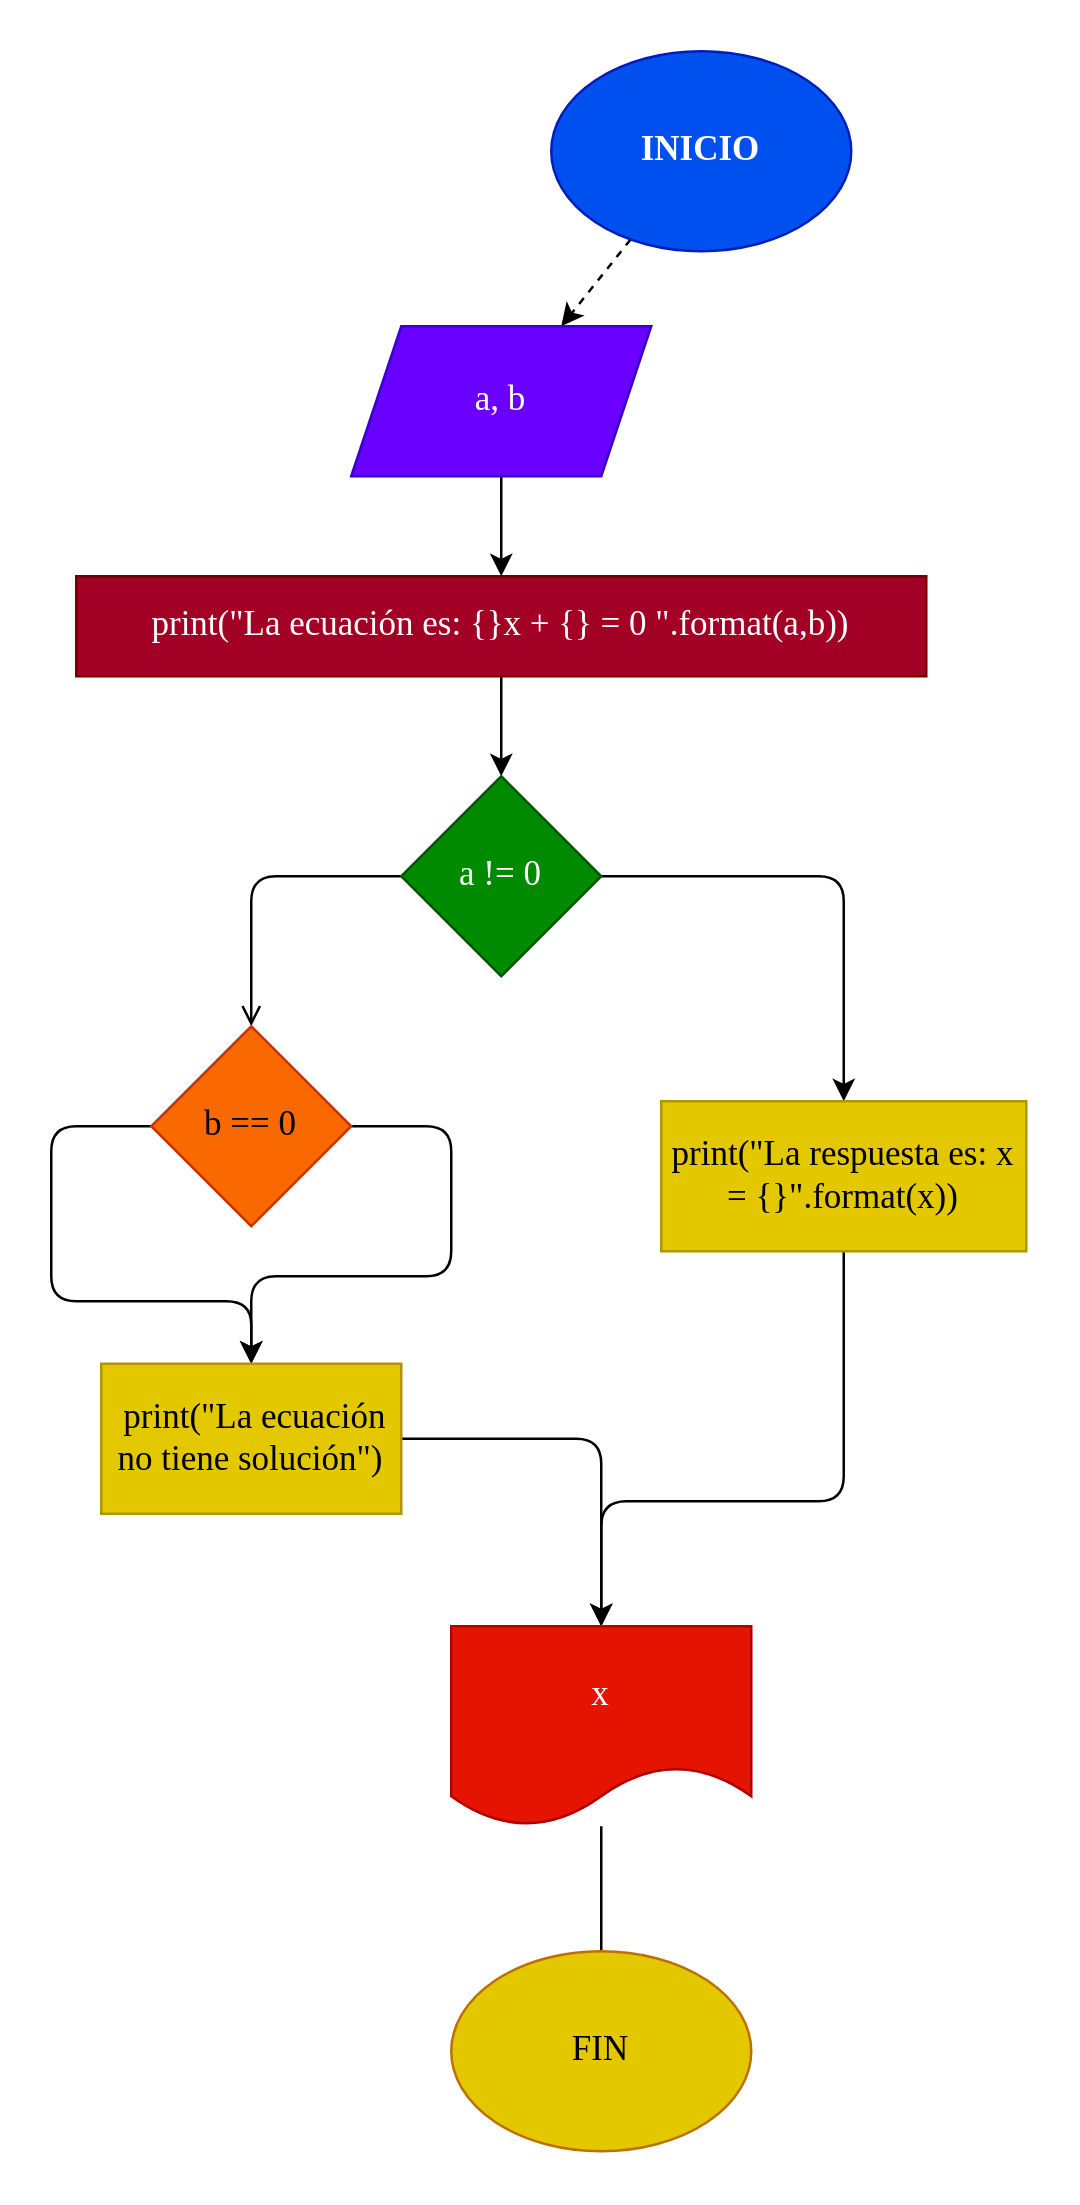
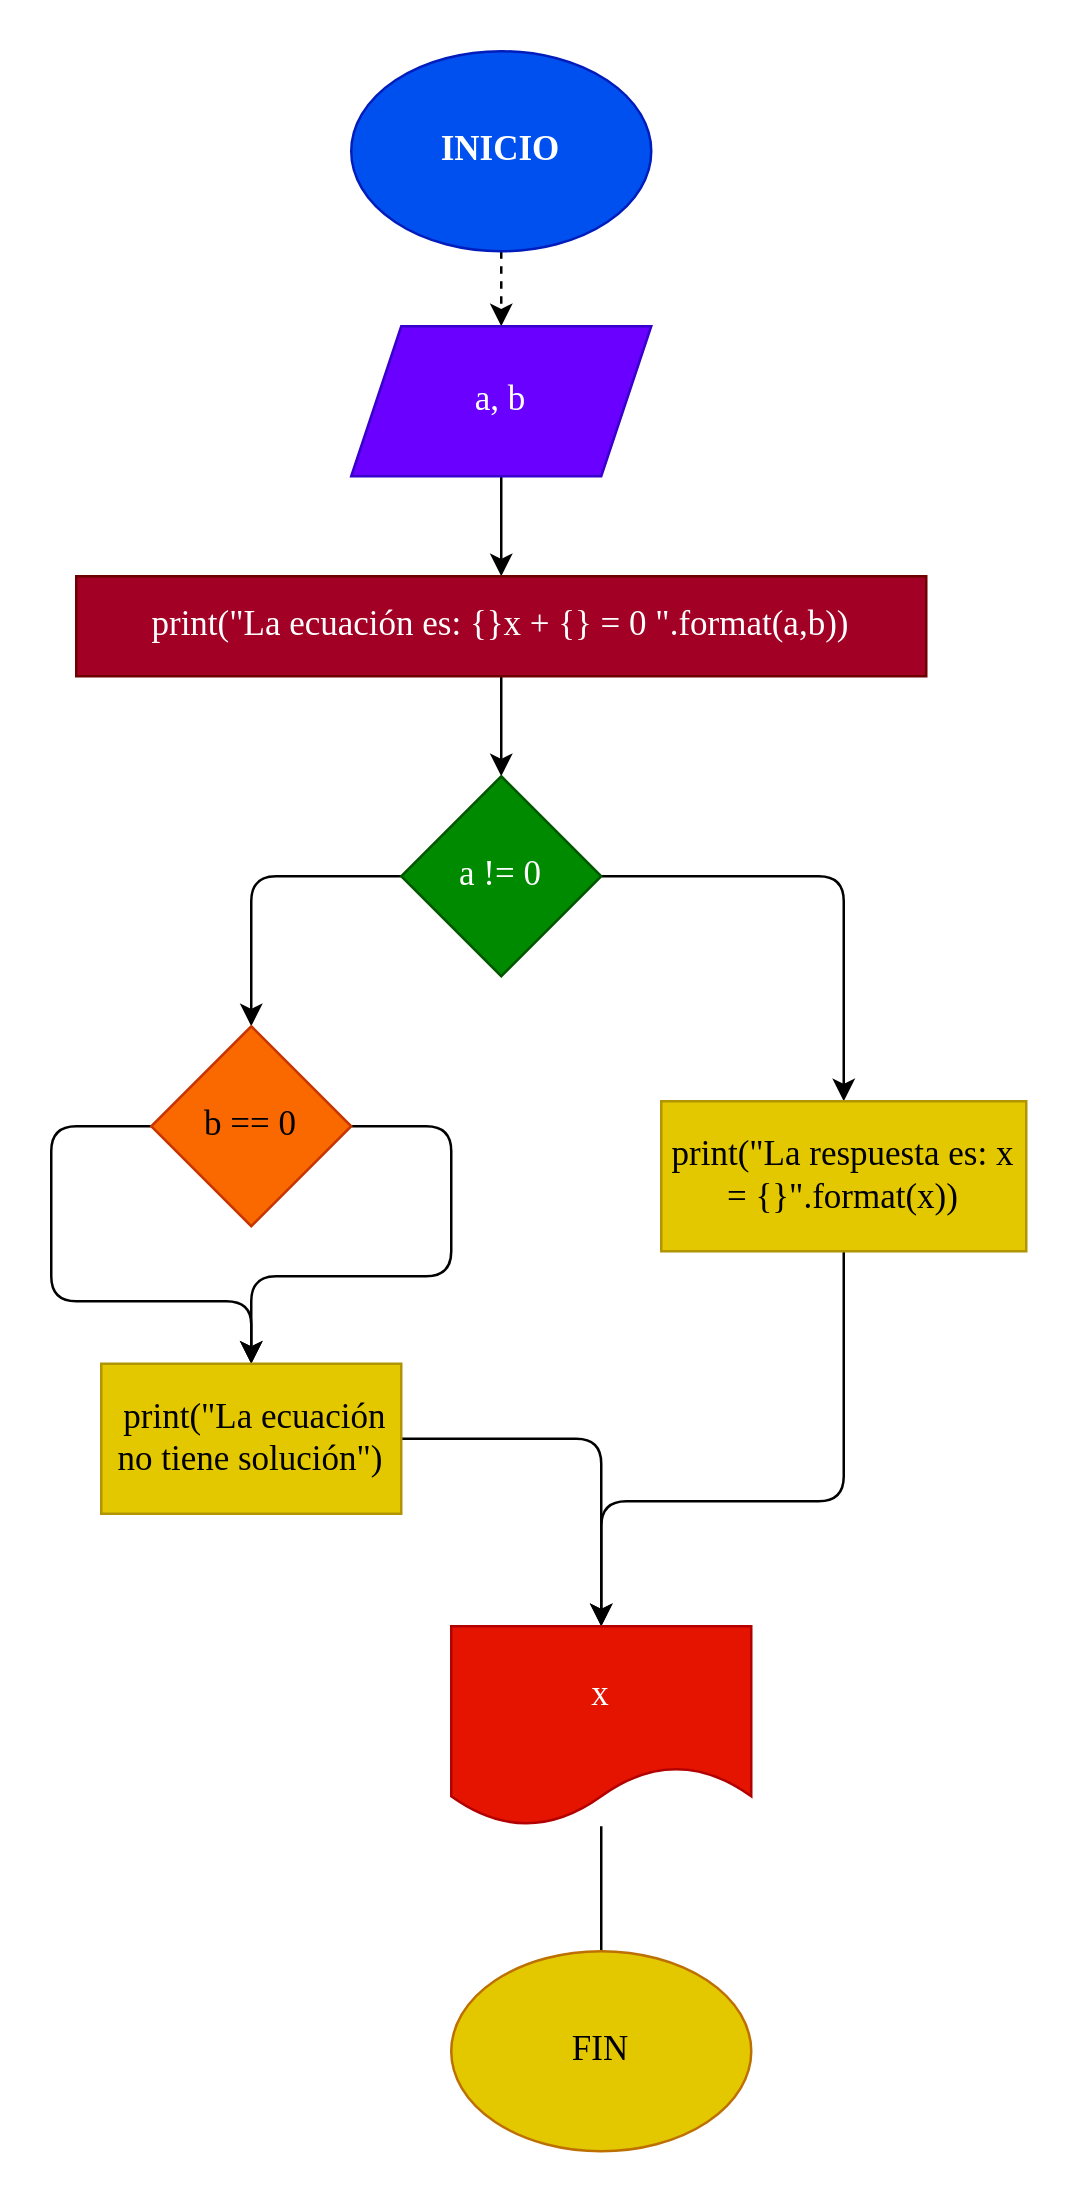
(701, 151) -> (501, 151)
(251, 1012) -> (251, 1008)
